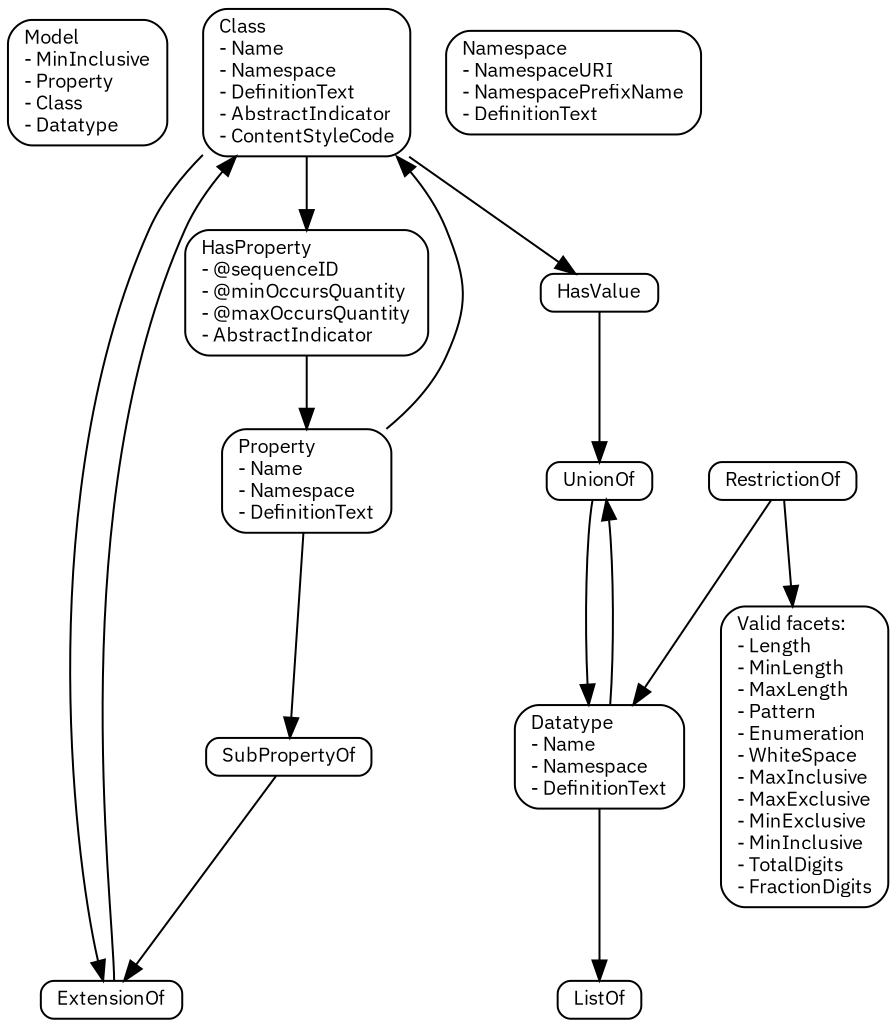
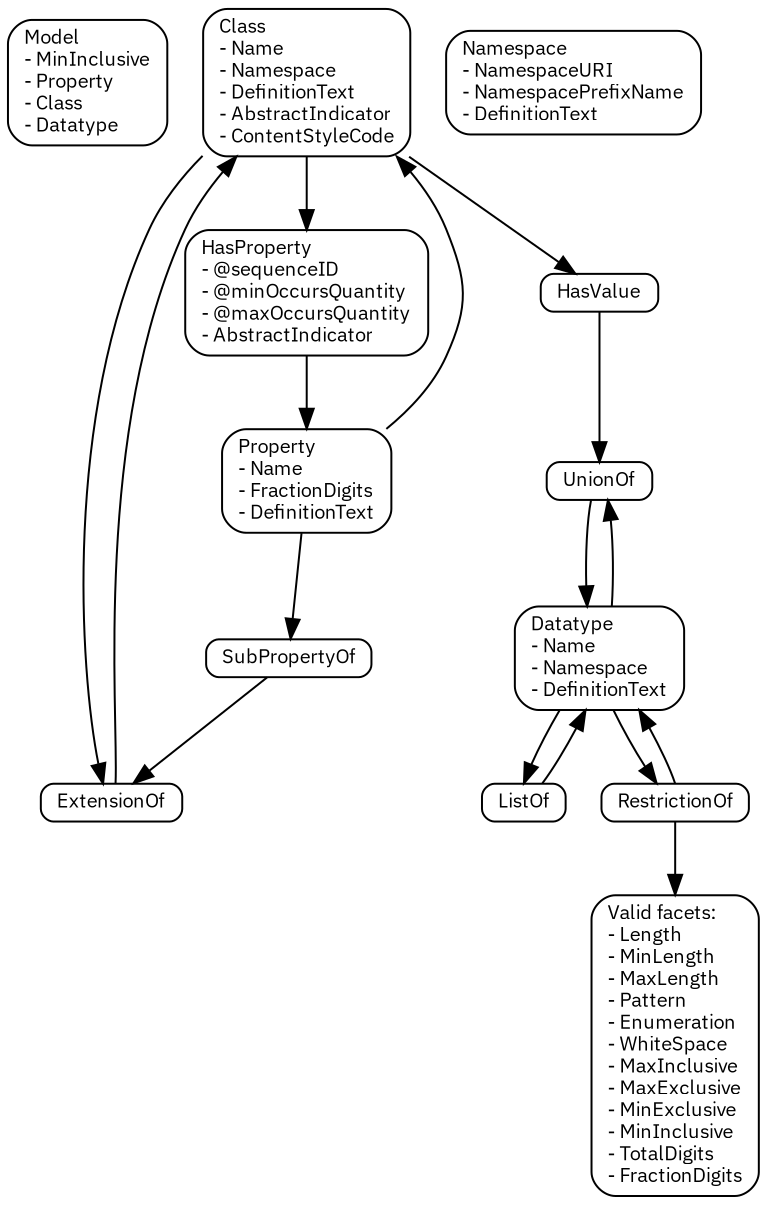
(307, 481) -> (307, 481)
none -> (629, 739)
none -> (560, 756)
